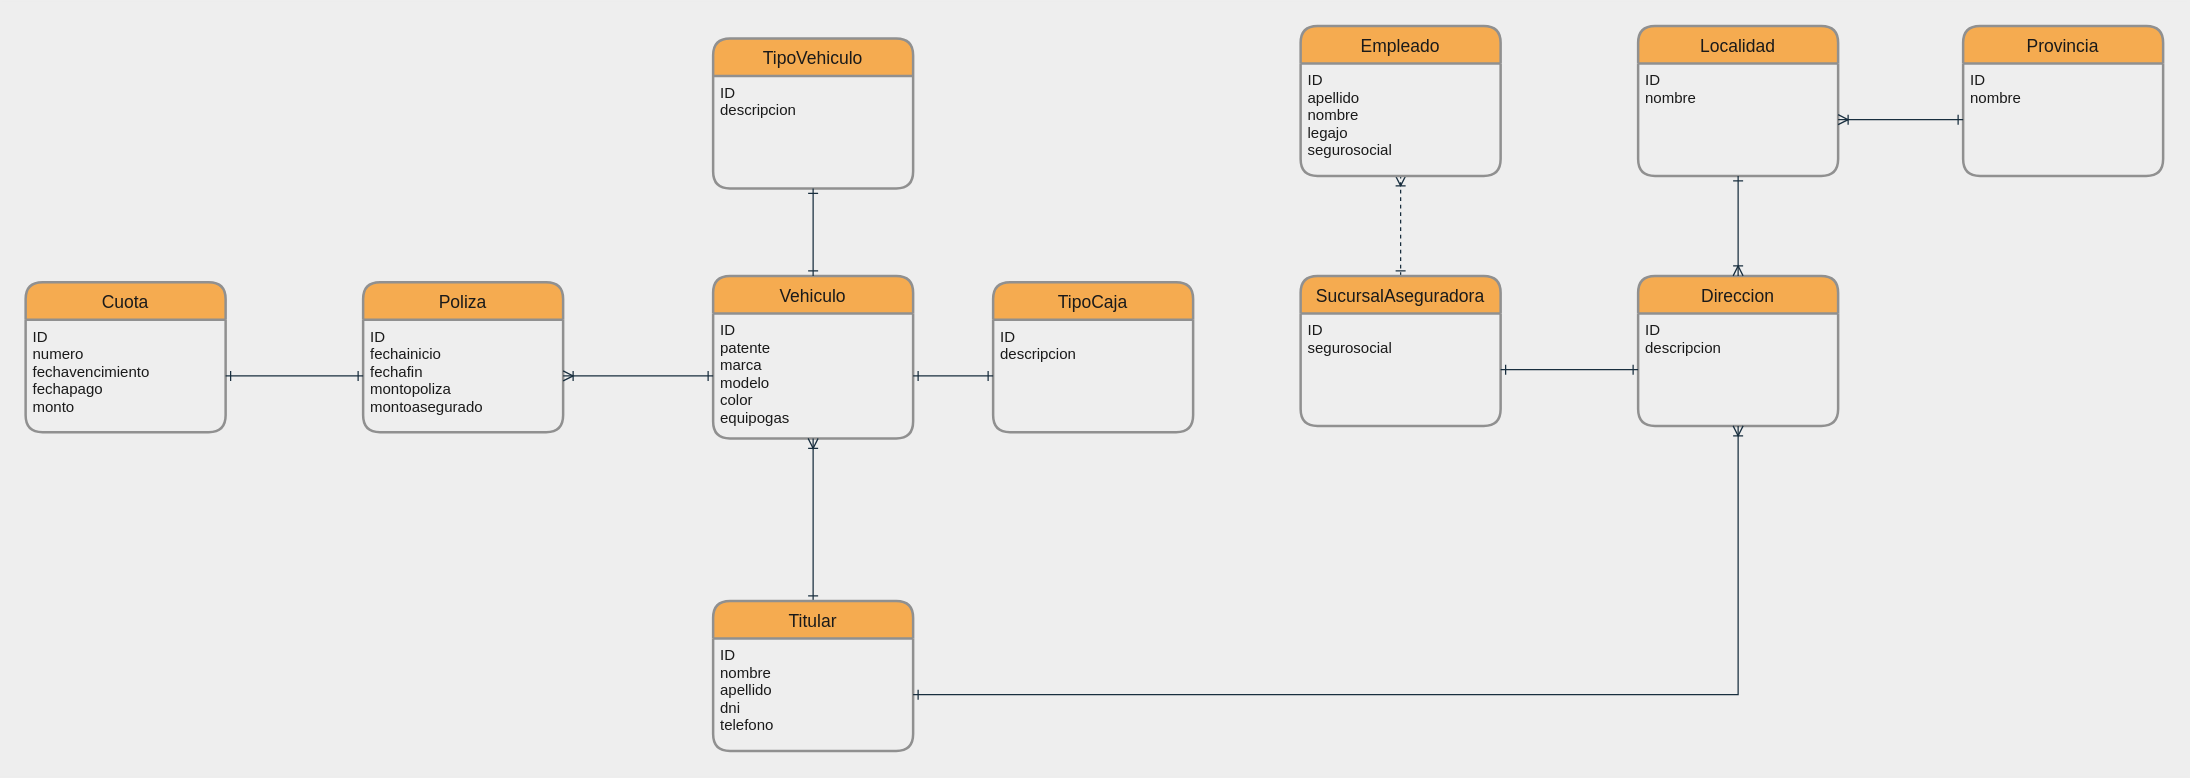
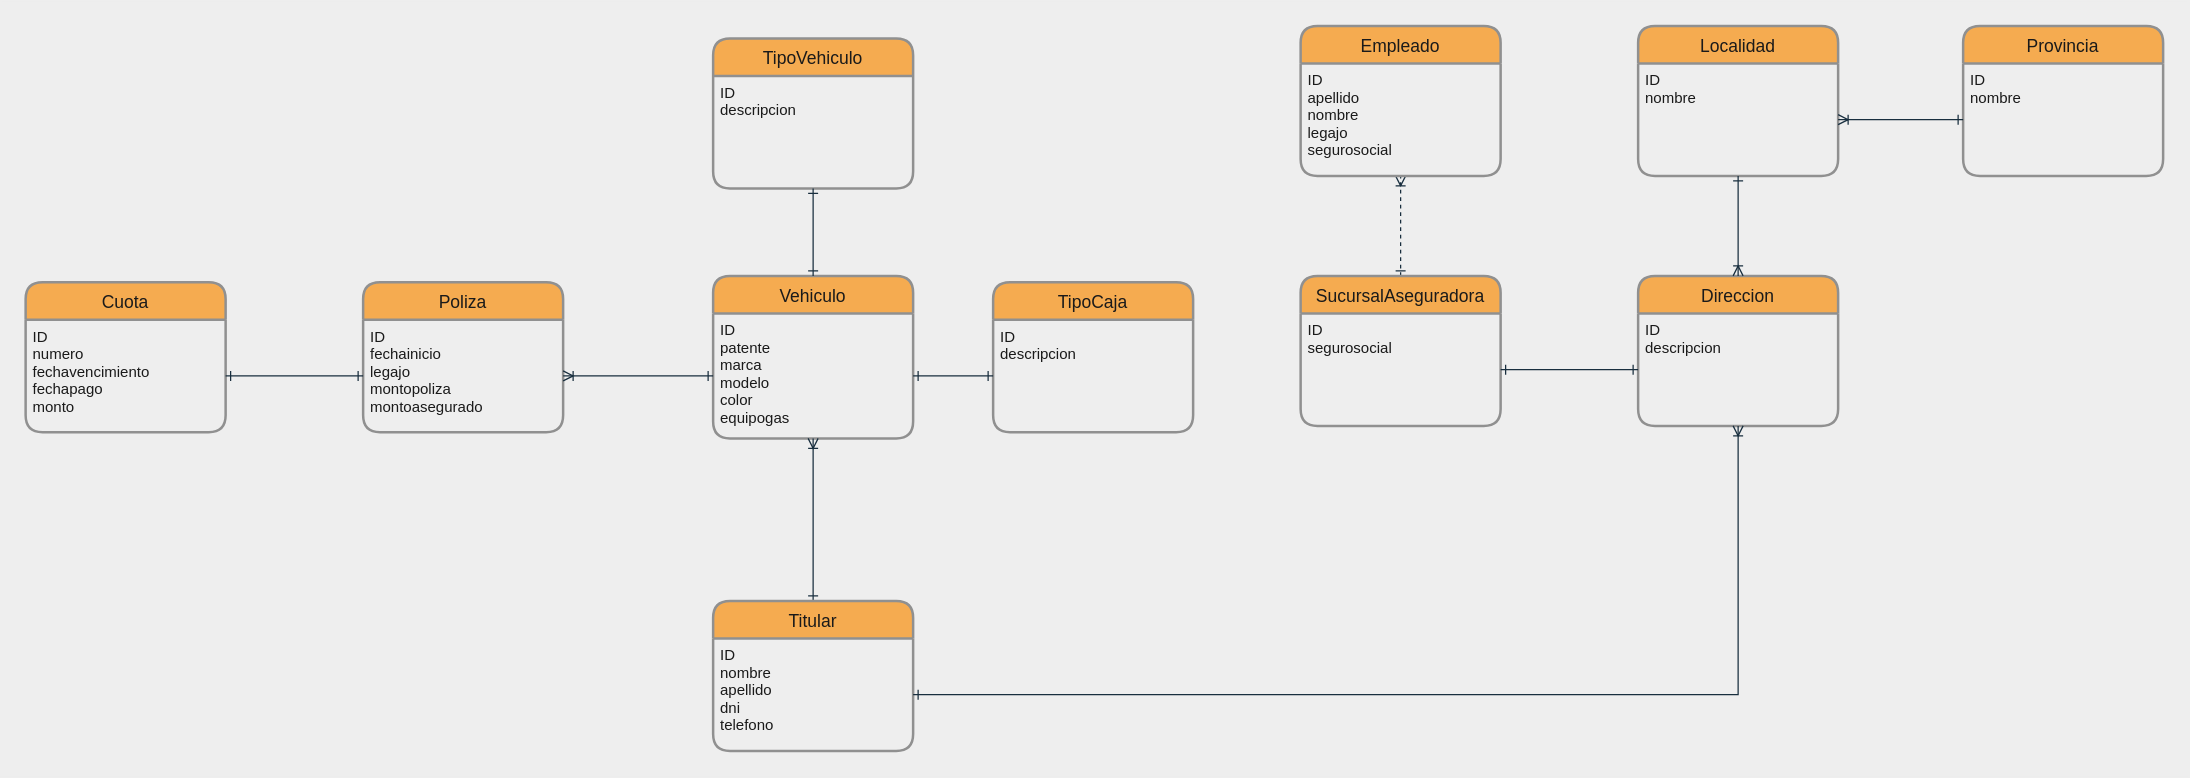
(378, 336) -> (378, 336)
